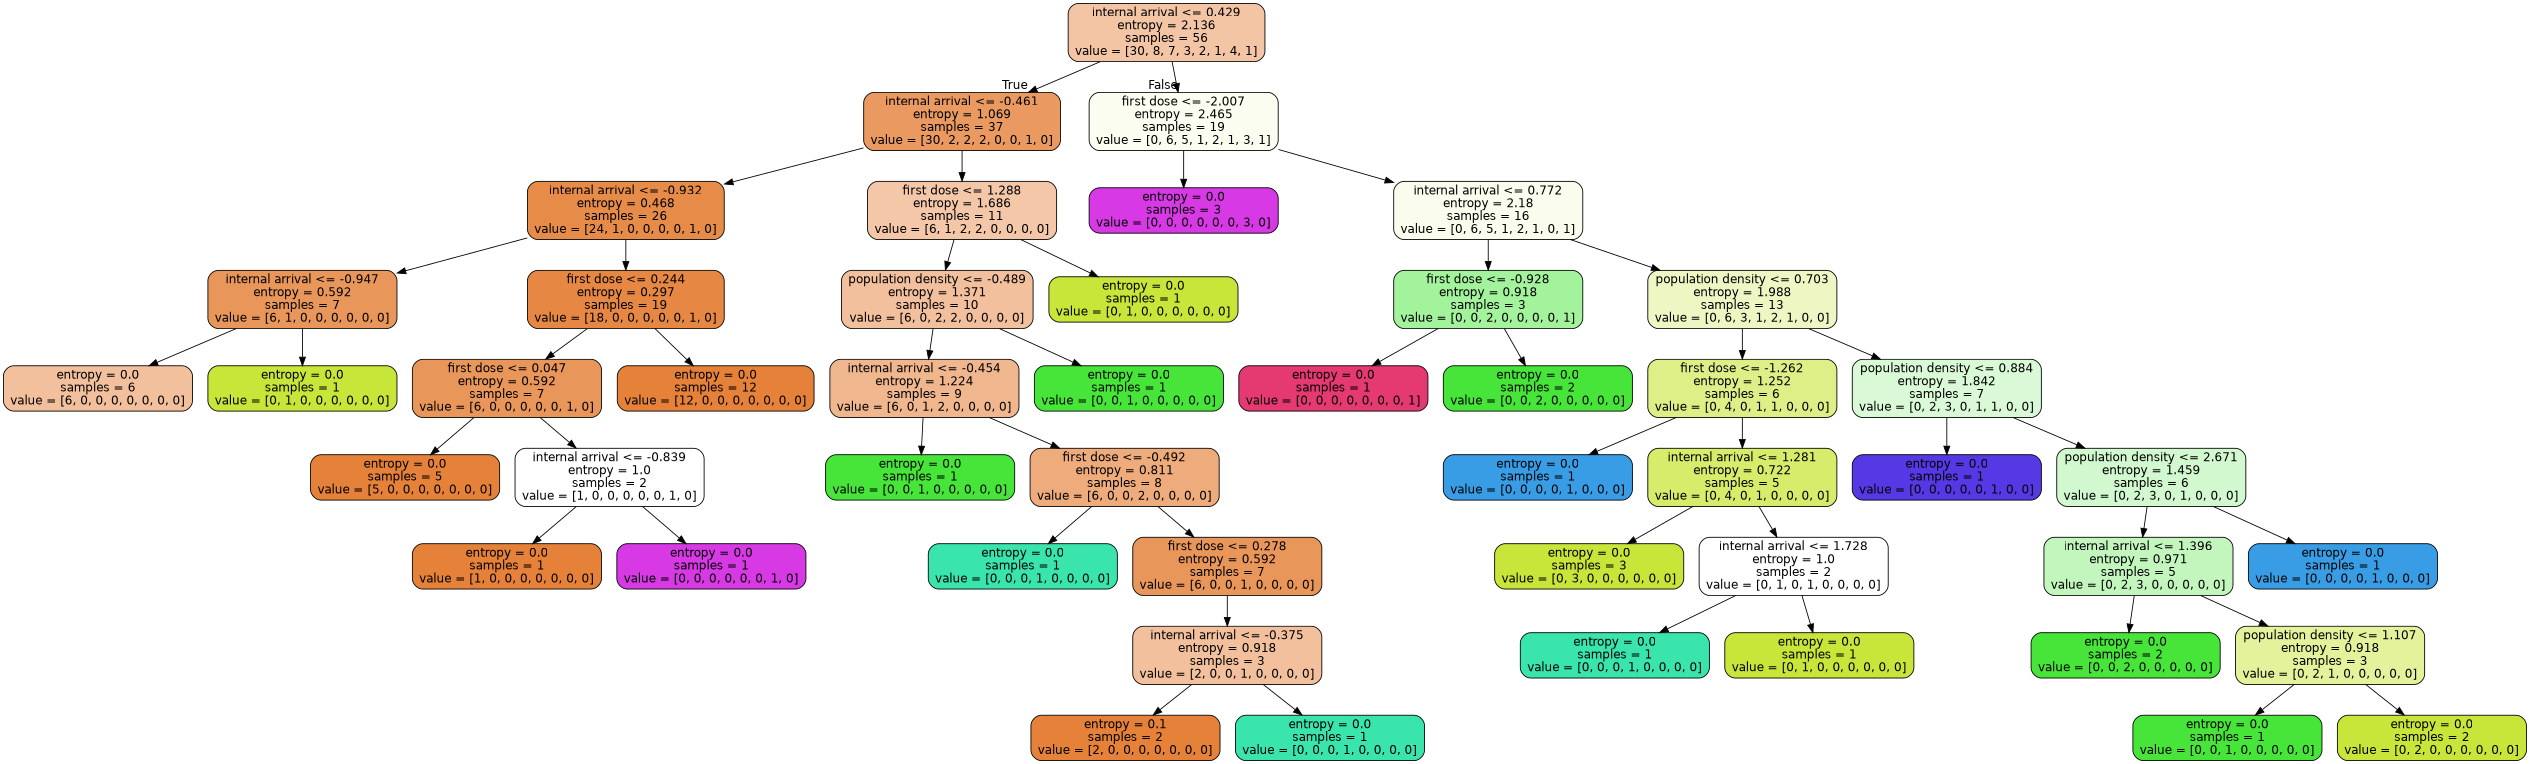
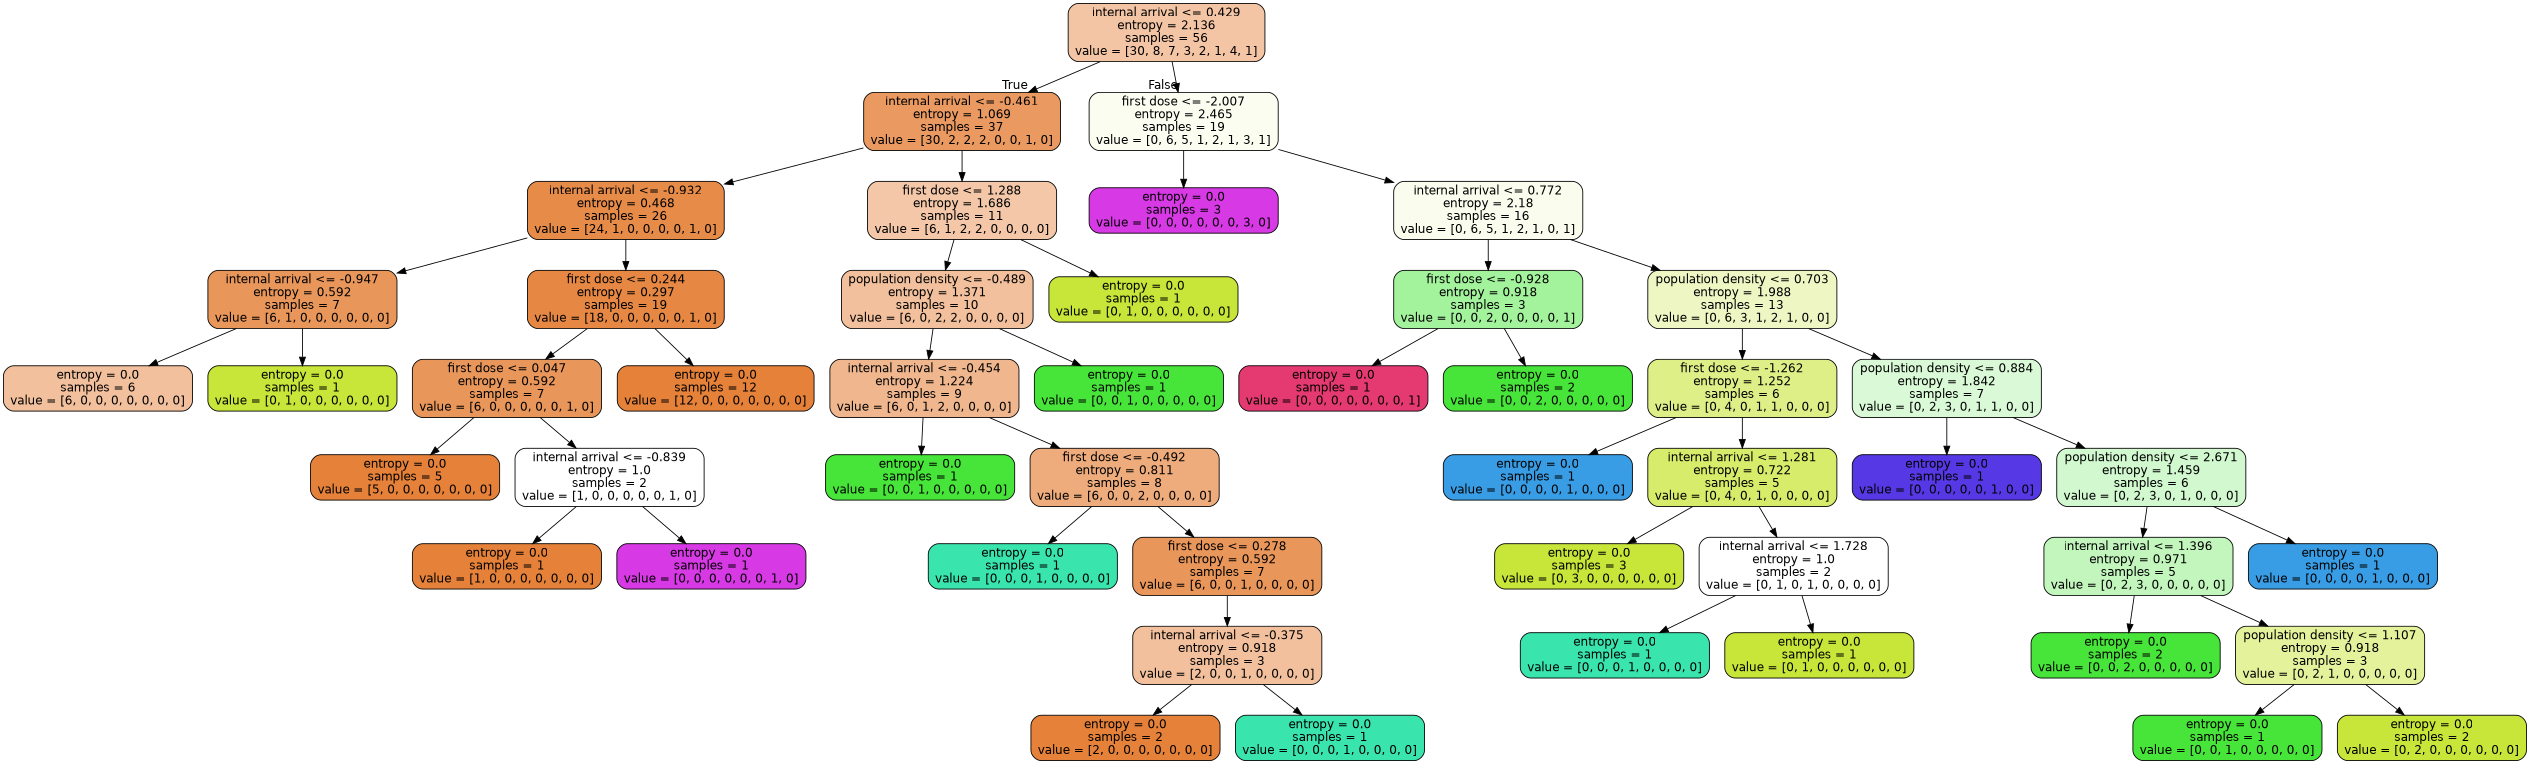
(1125, 738) -> (1125, 738)
